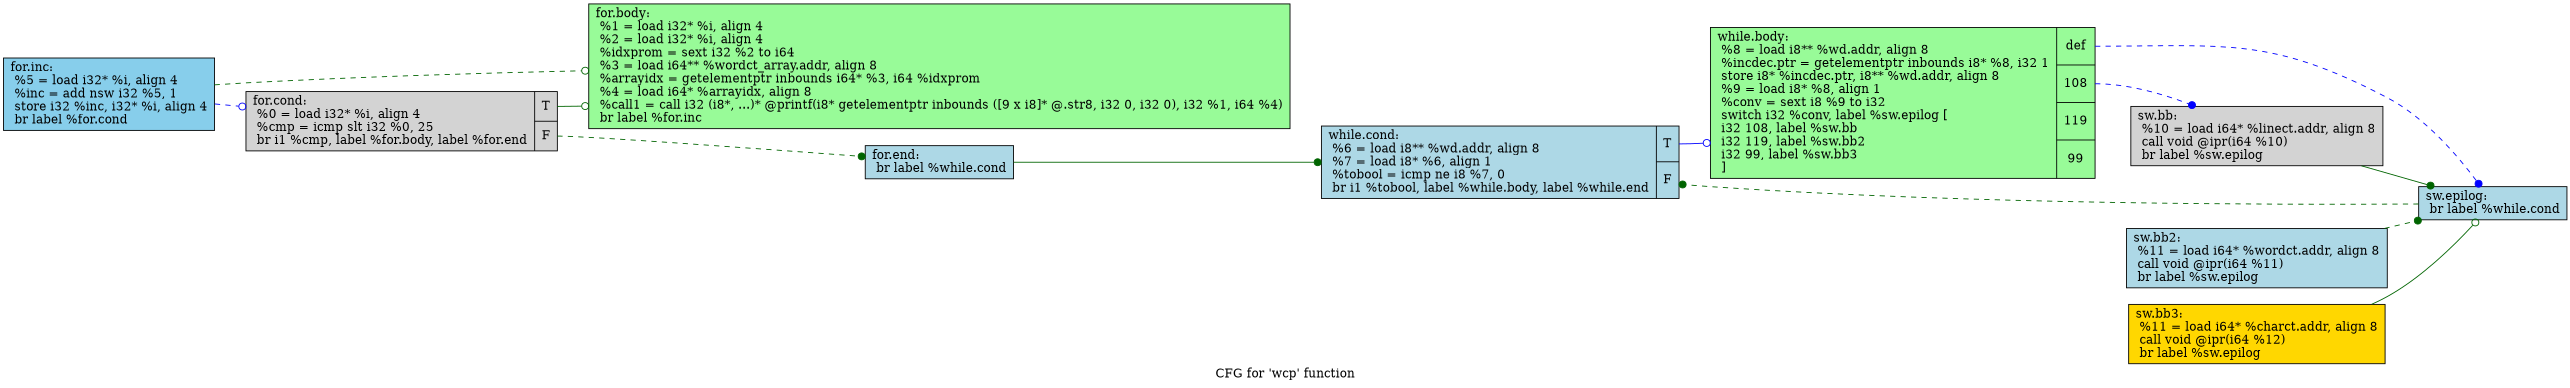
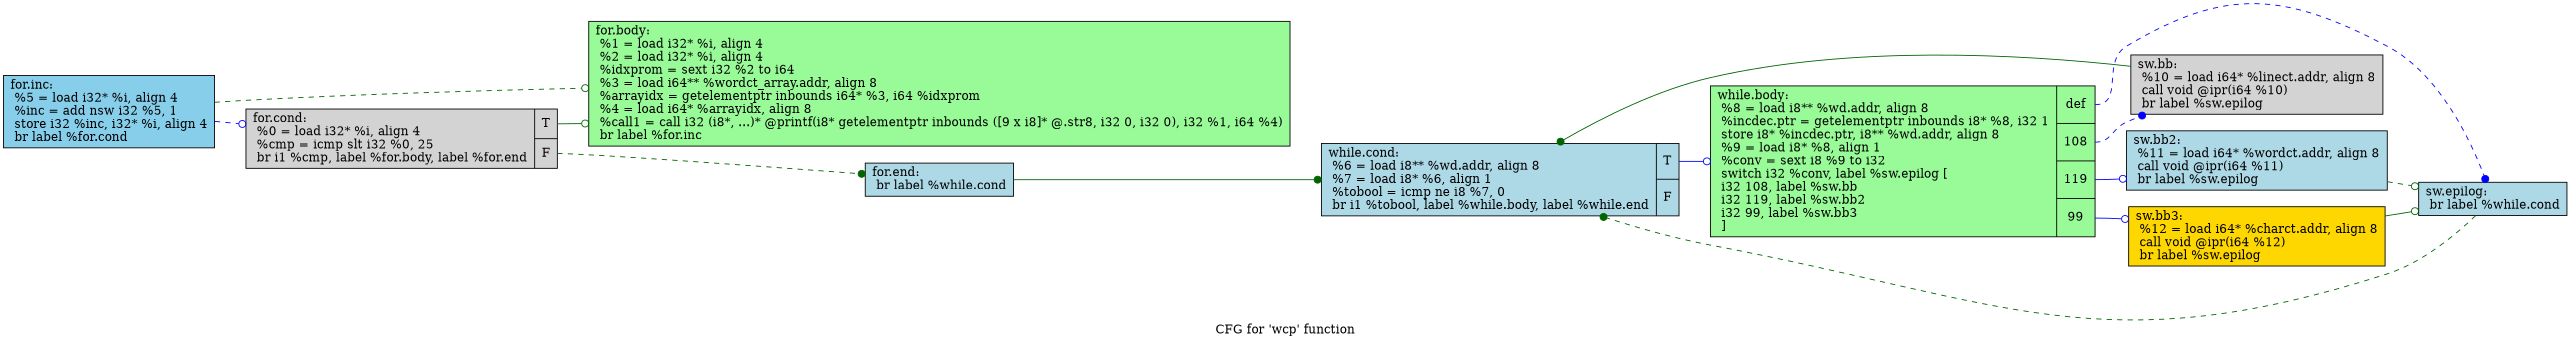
(2394, 175) -> (1840, 59)
none -> (2107, 180)
none -> (2108, 218)
(2399, 225) -> (2399, 184)
(2257, 327) -> (2257, 229)
